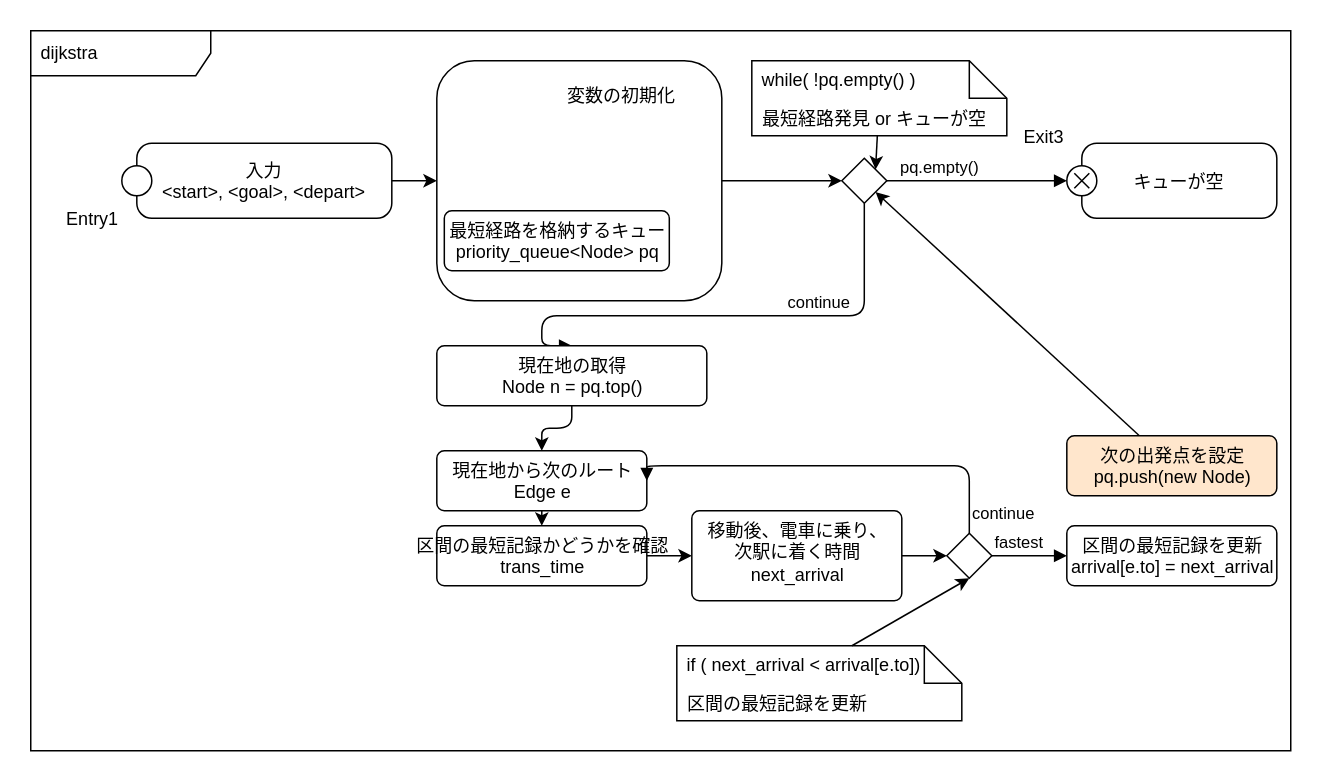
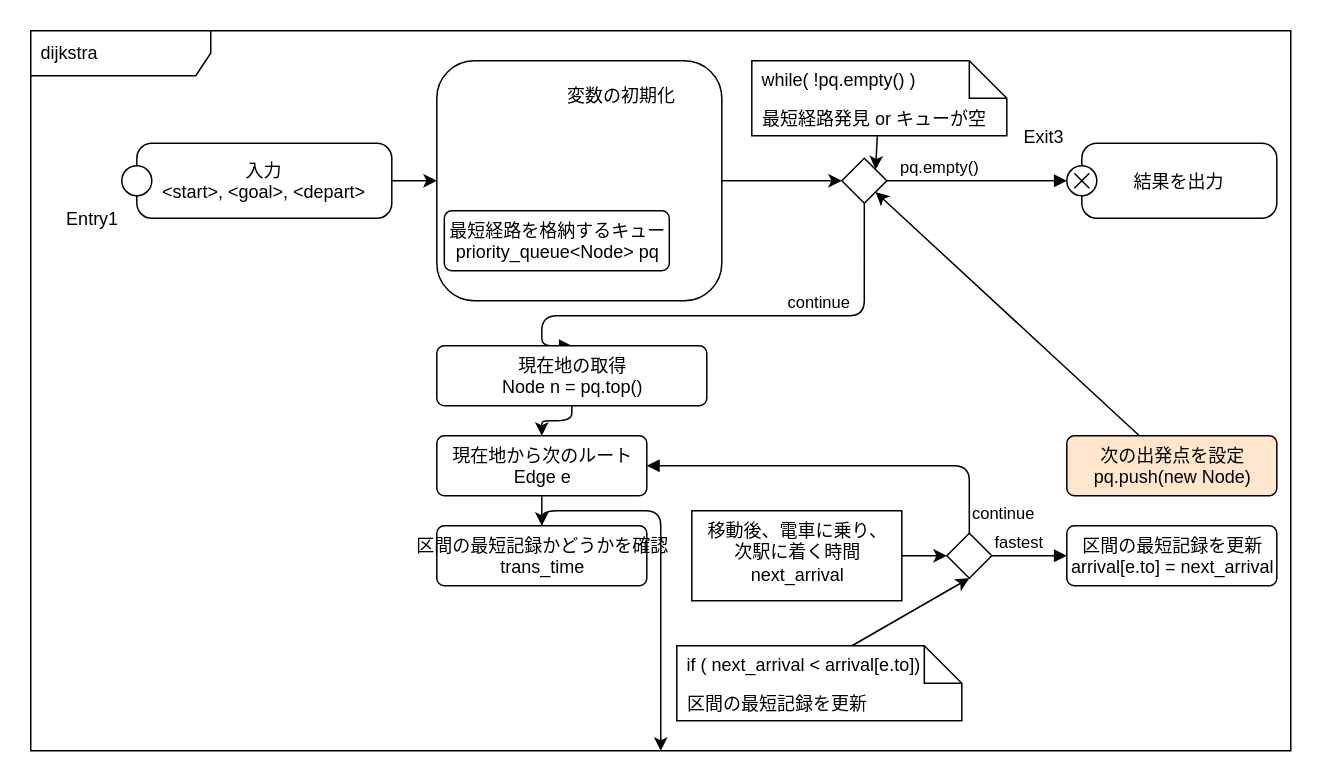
(1179, 182) -> (1179, 182)
(542, 481) -> (542, 466)
(664, 556) -> (661, 620)
(797, 556) -> (797, 556)
